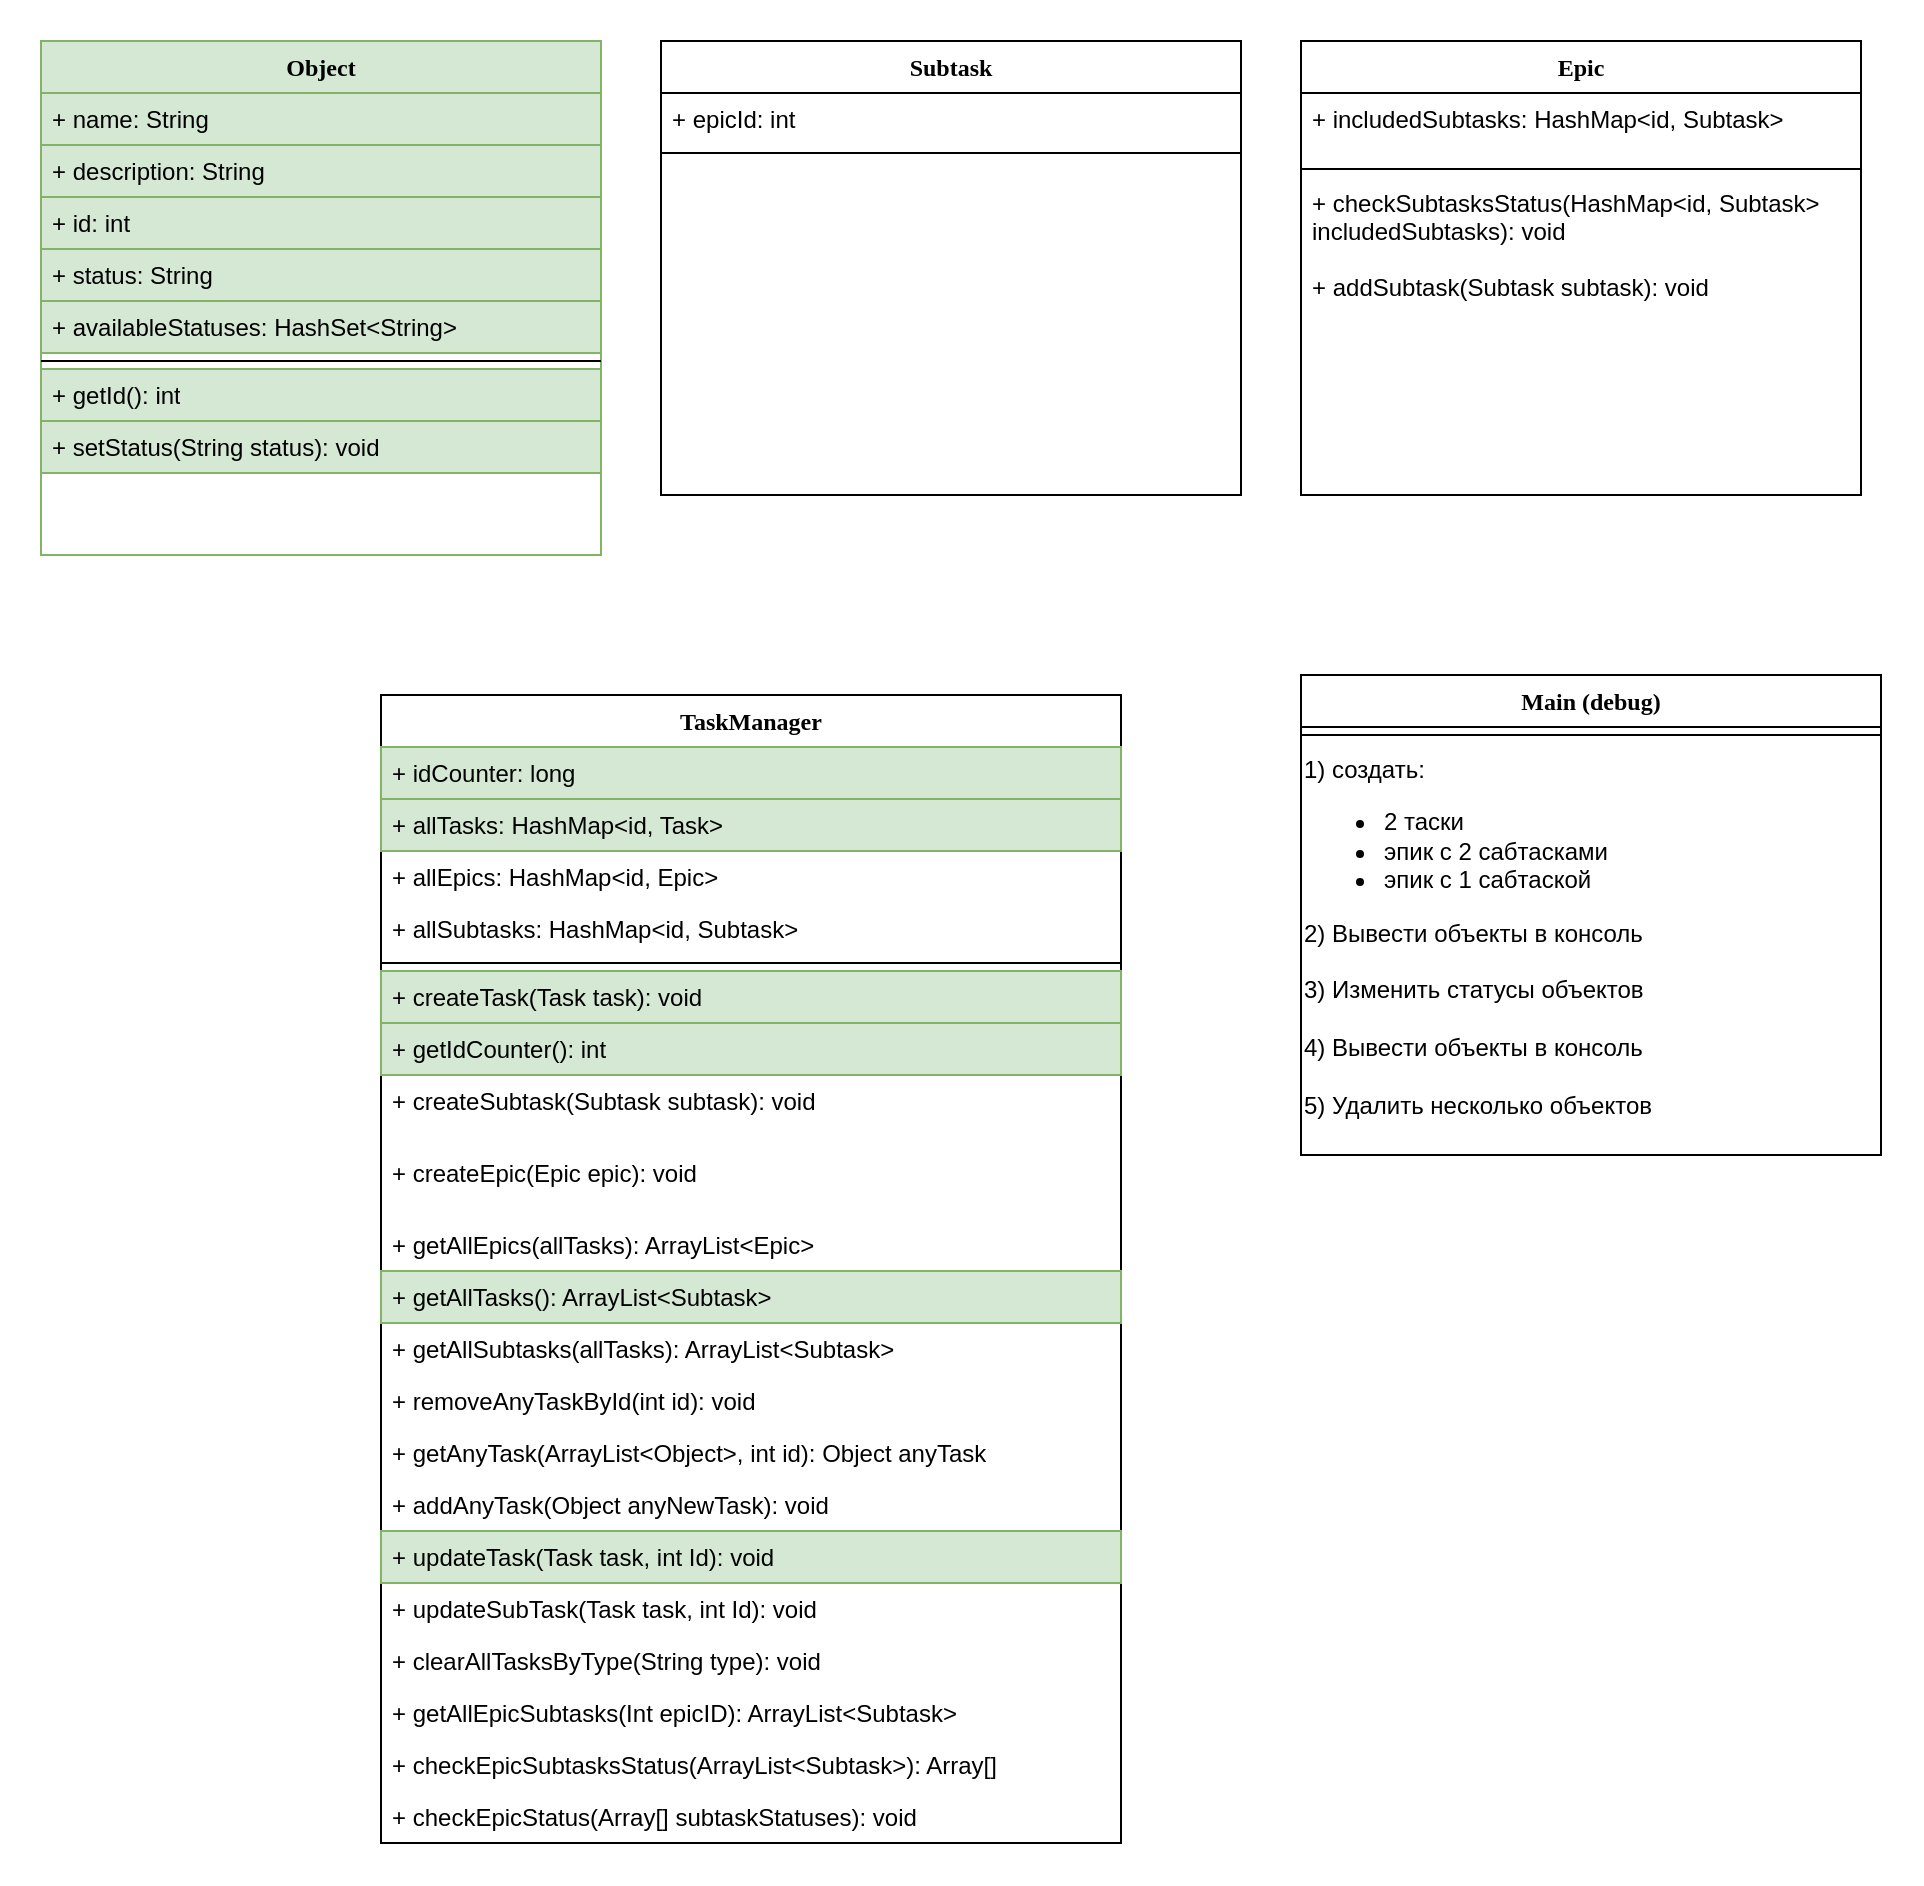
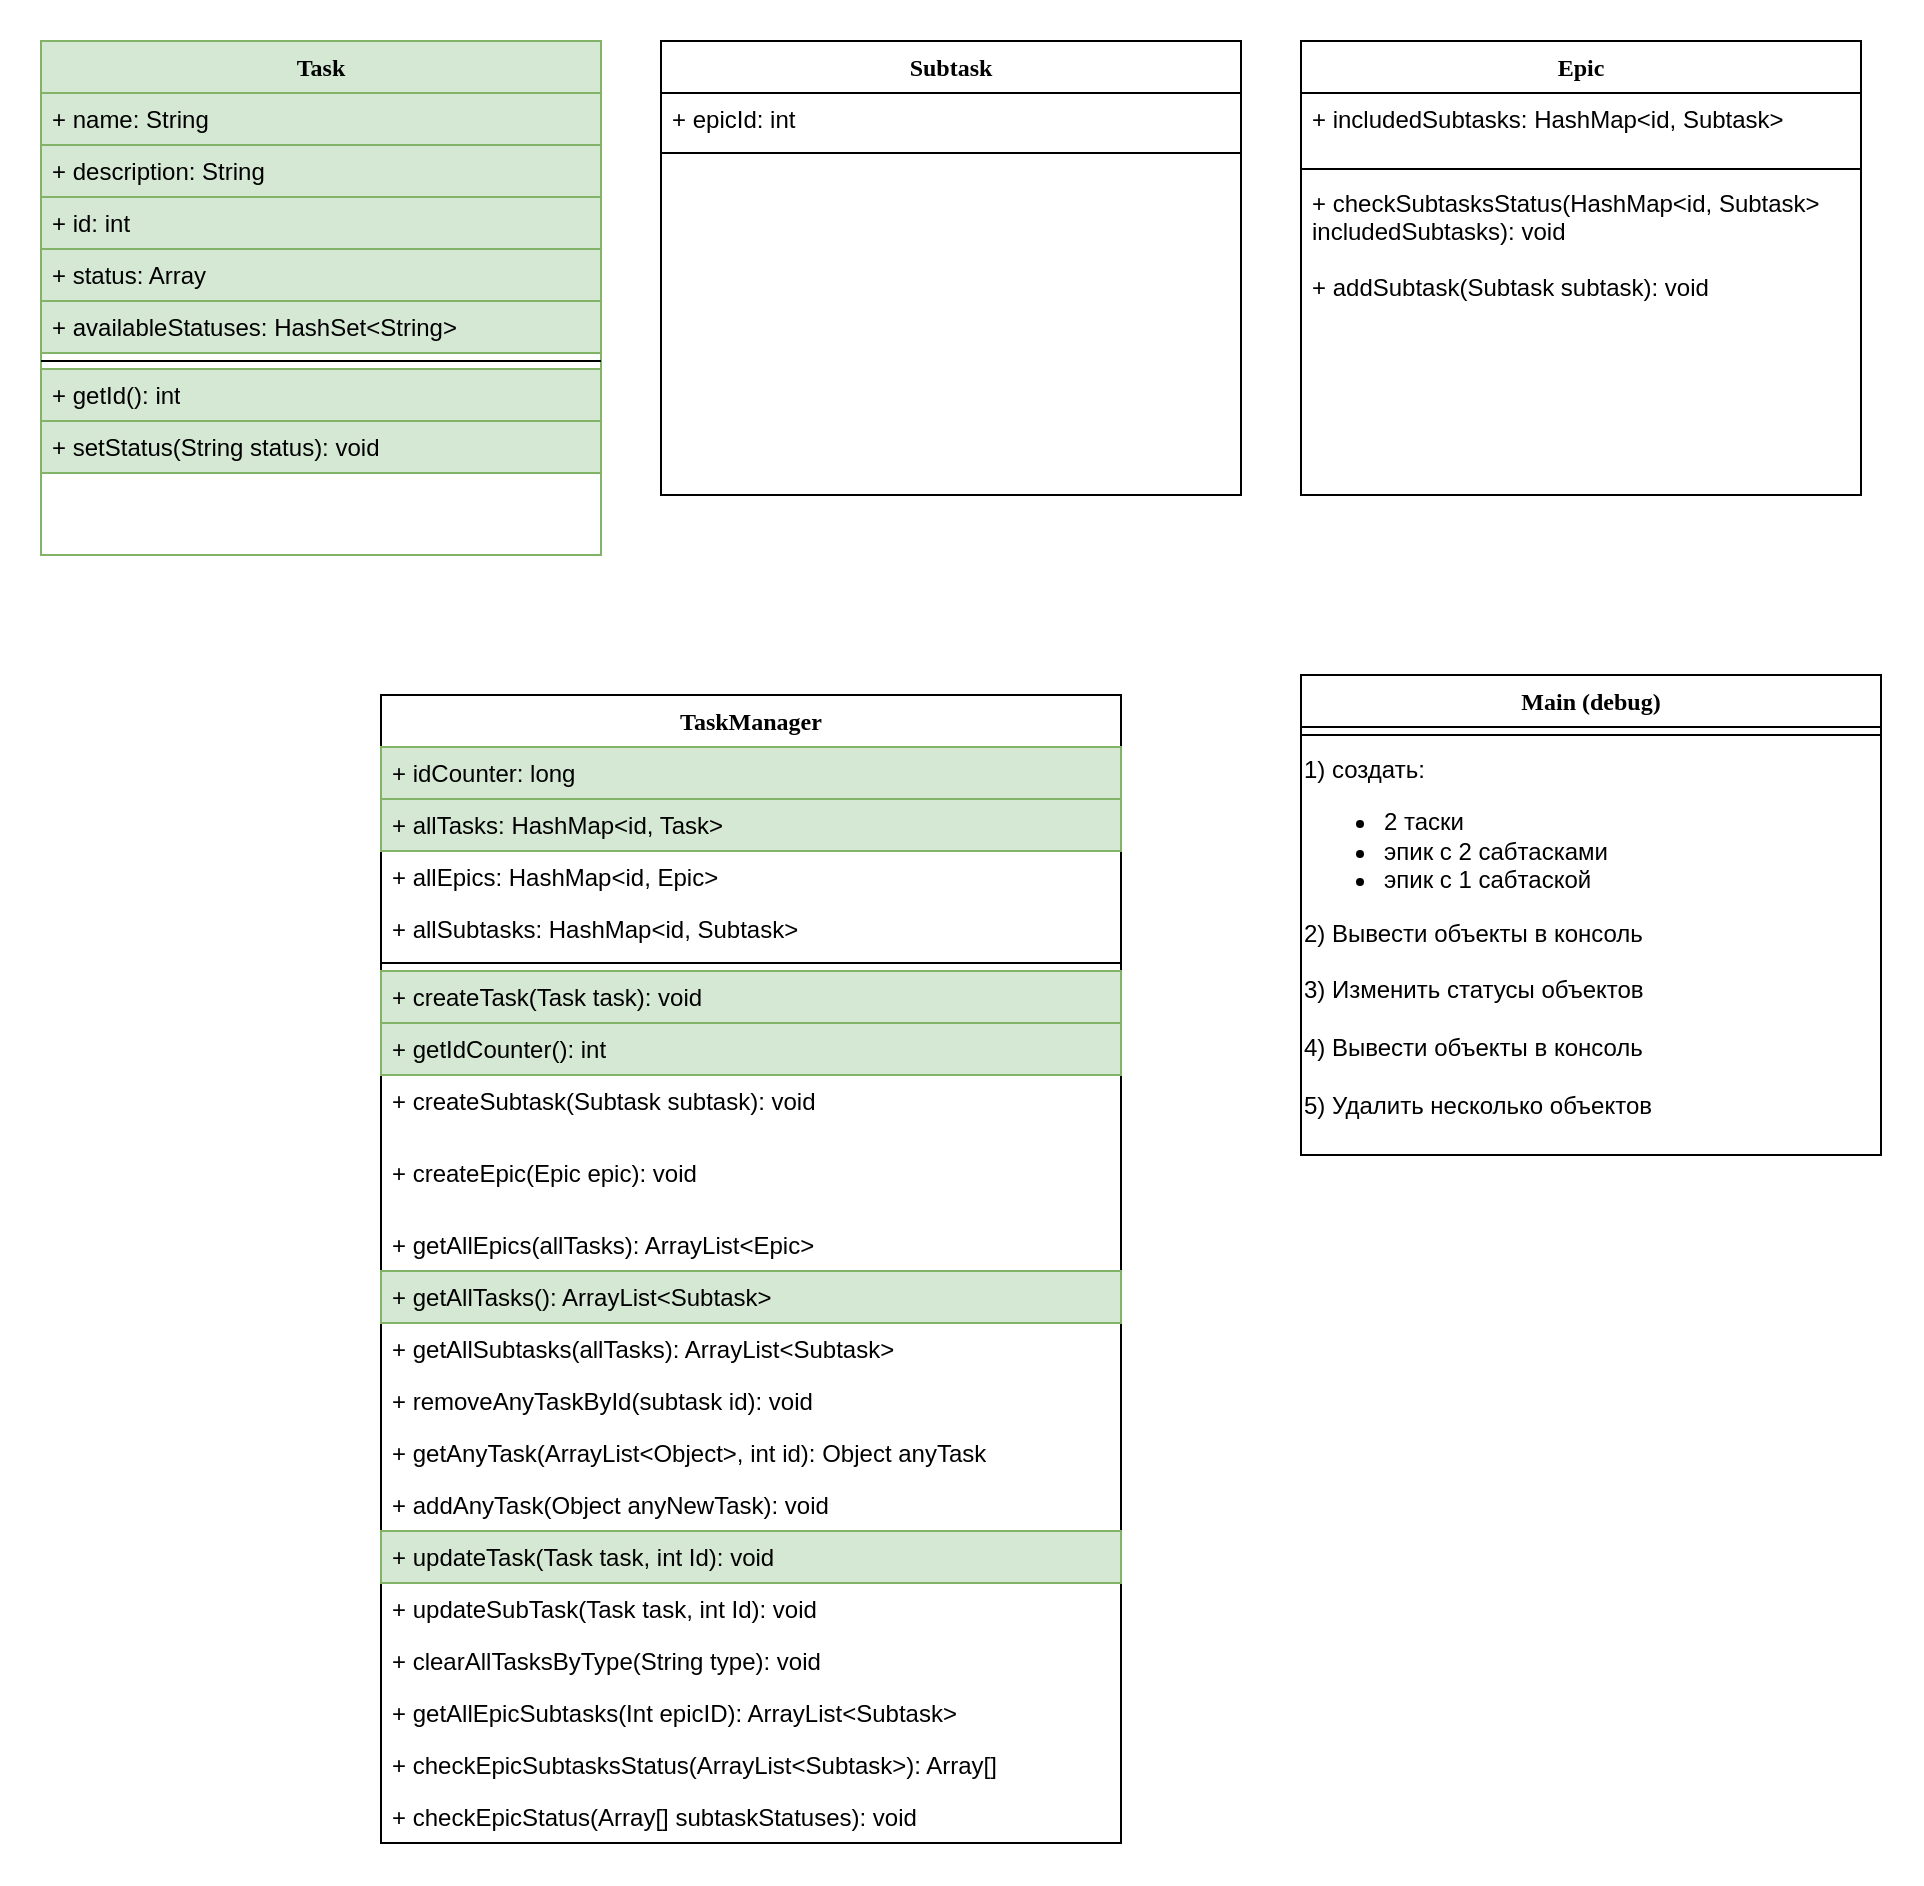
(322, 69) -> (322, 69)
(148, 277) -> (144, 277)
(593, 1403) -> (623, 1403)
